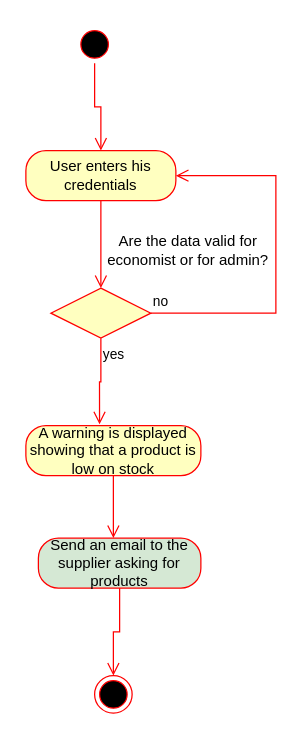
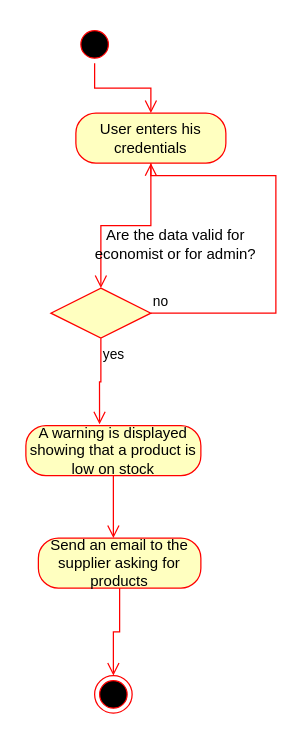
(101, 176) -> (151, 138)
(188, 251) -> (176, 244)
(119, 563) -> (119, 563)
